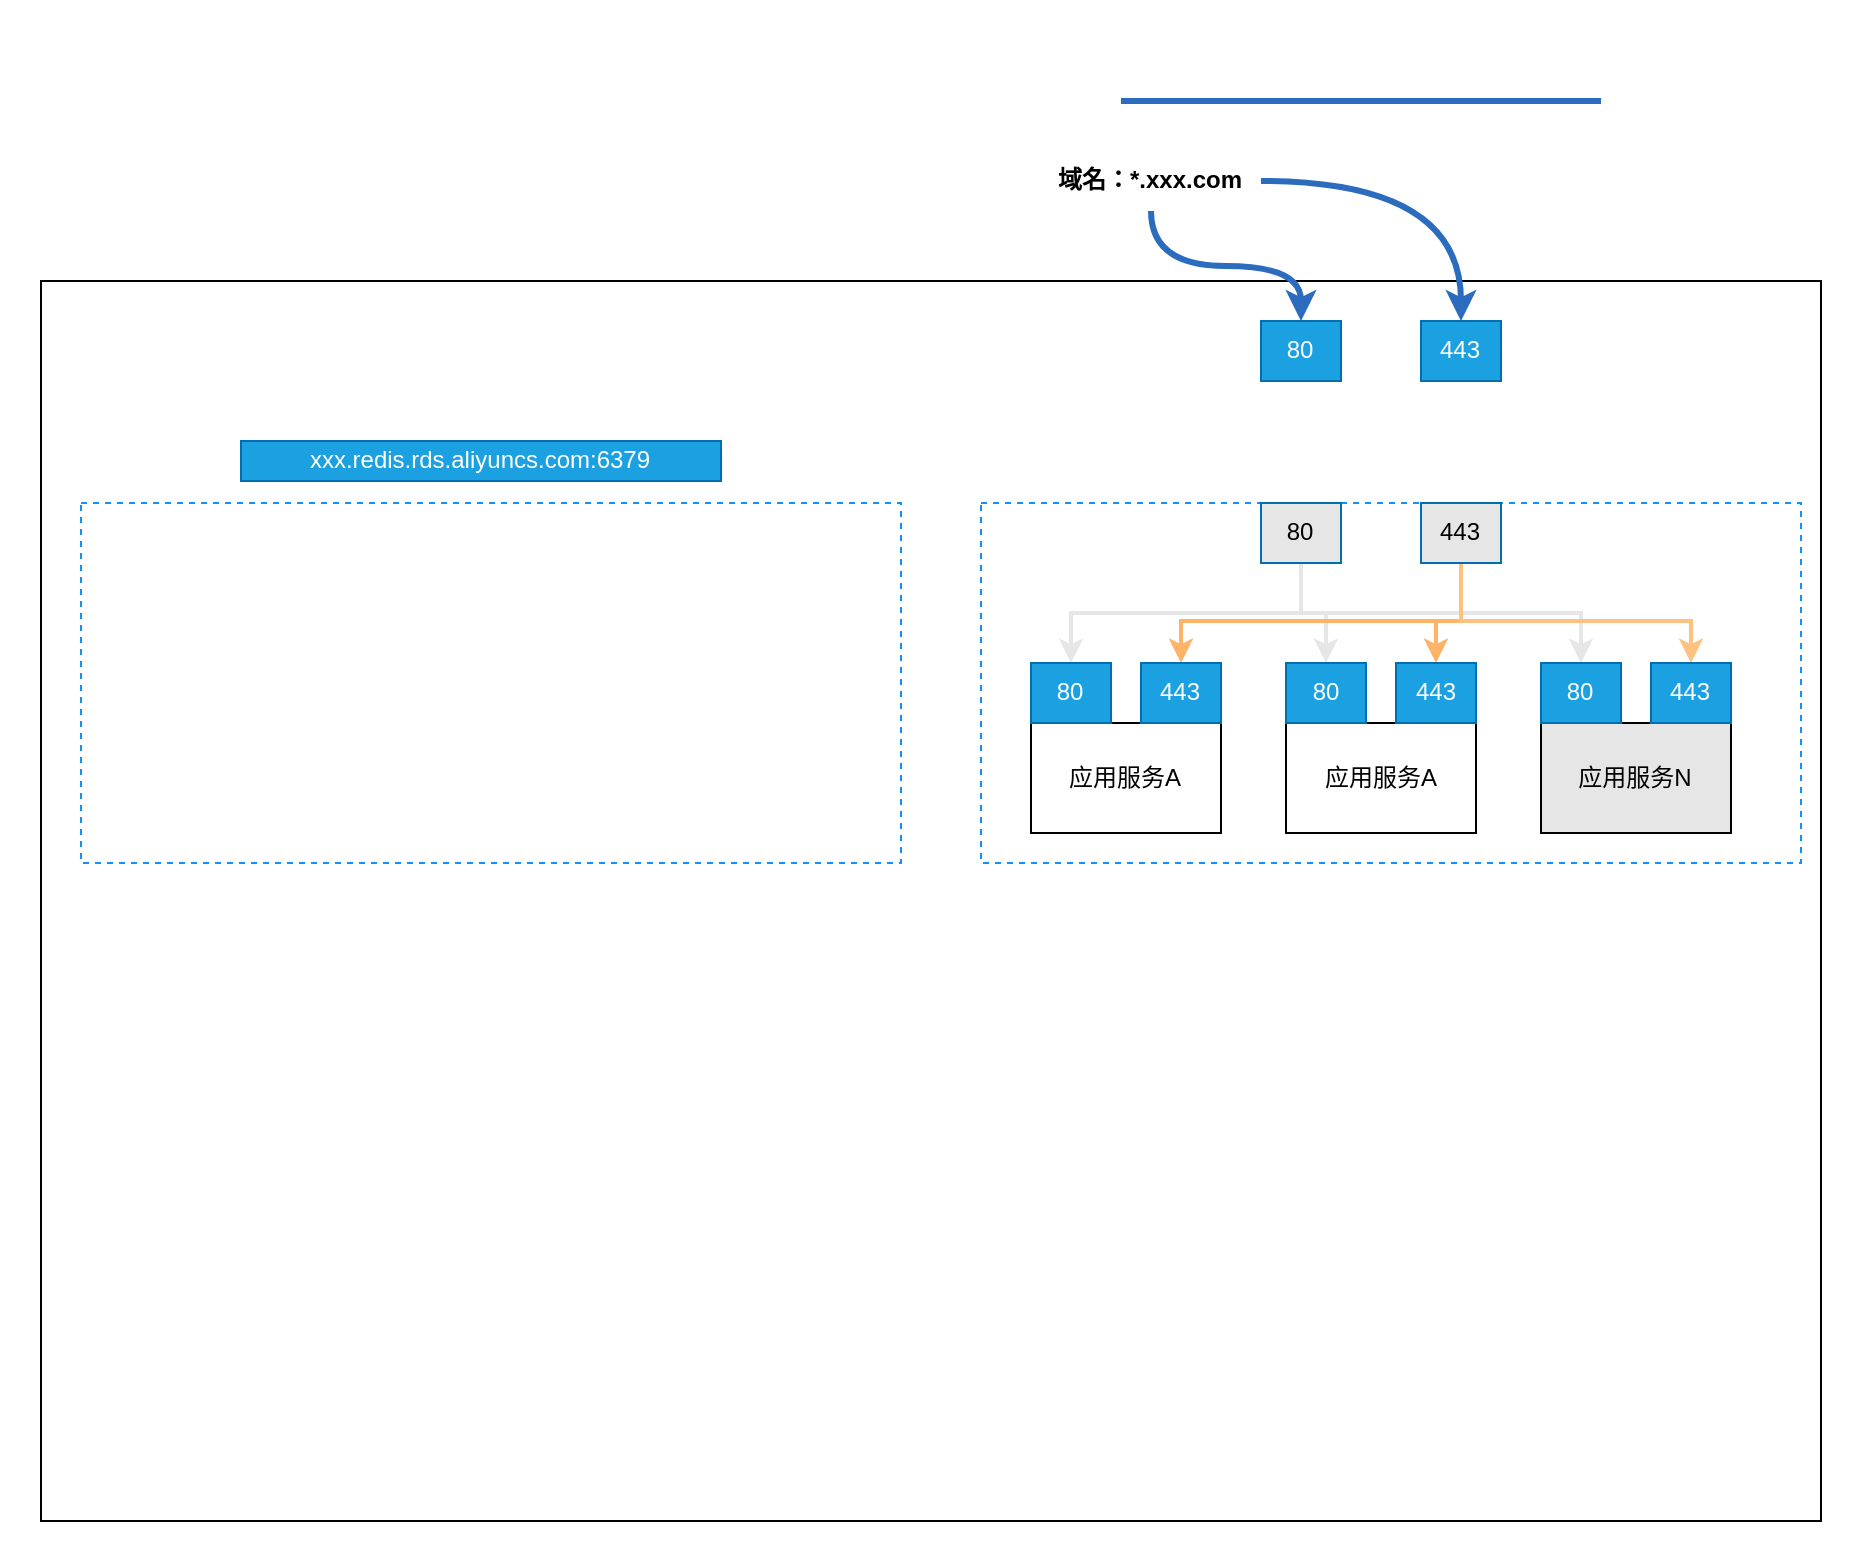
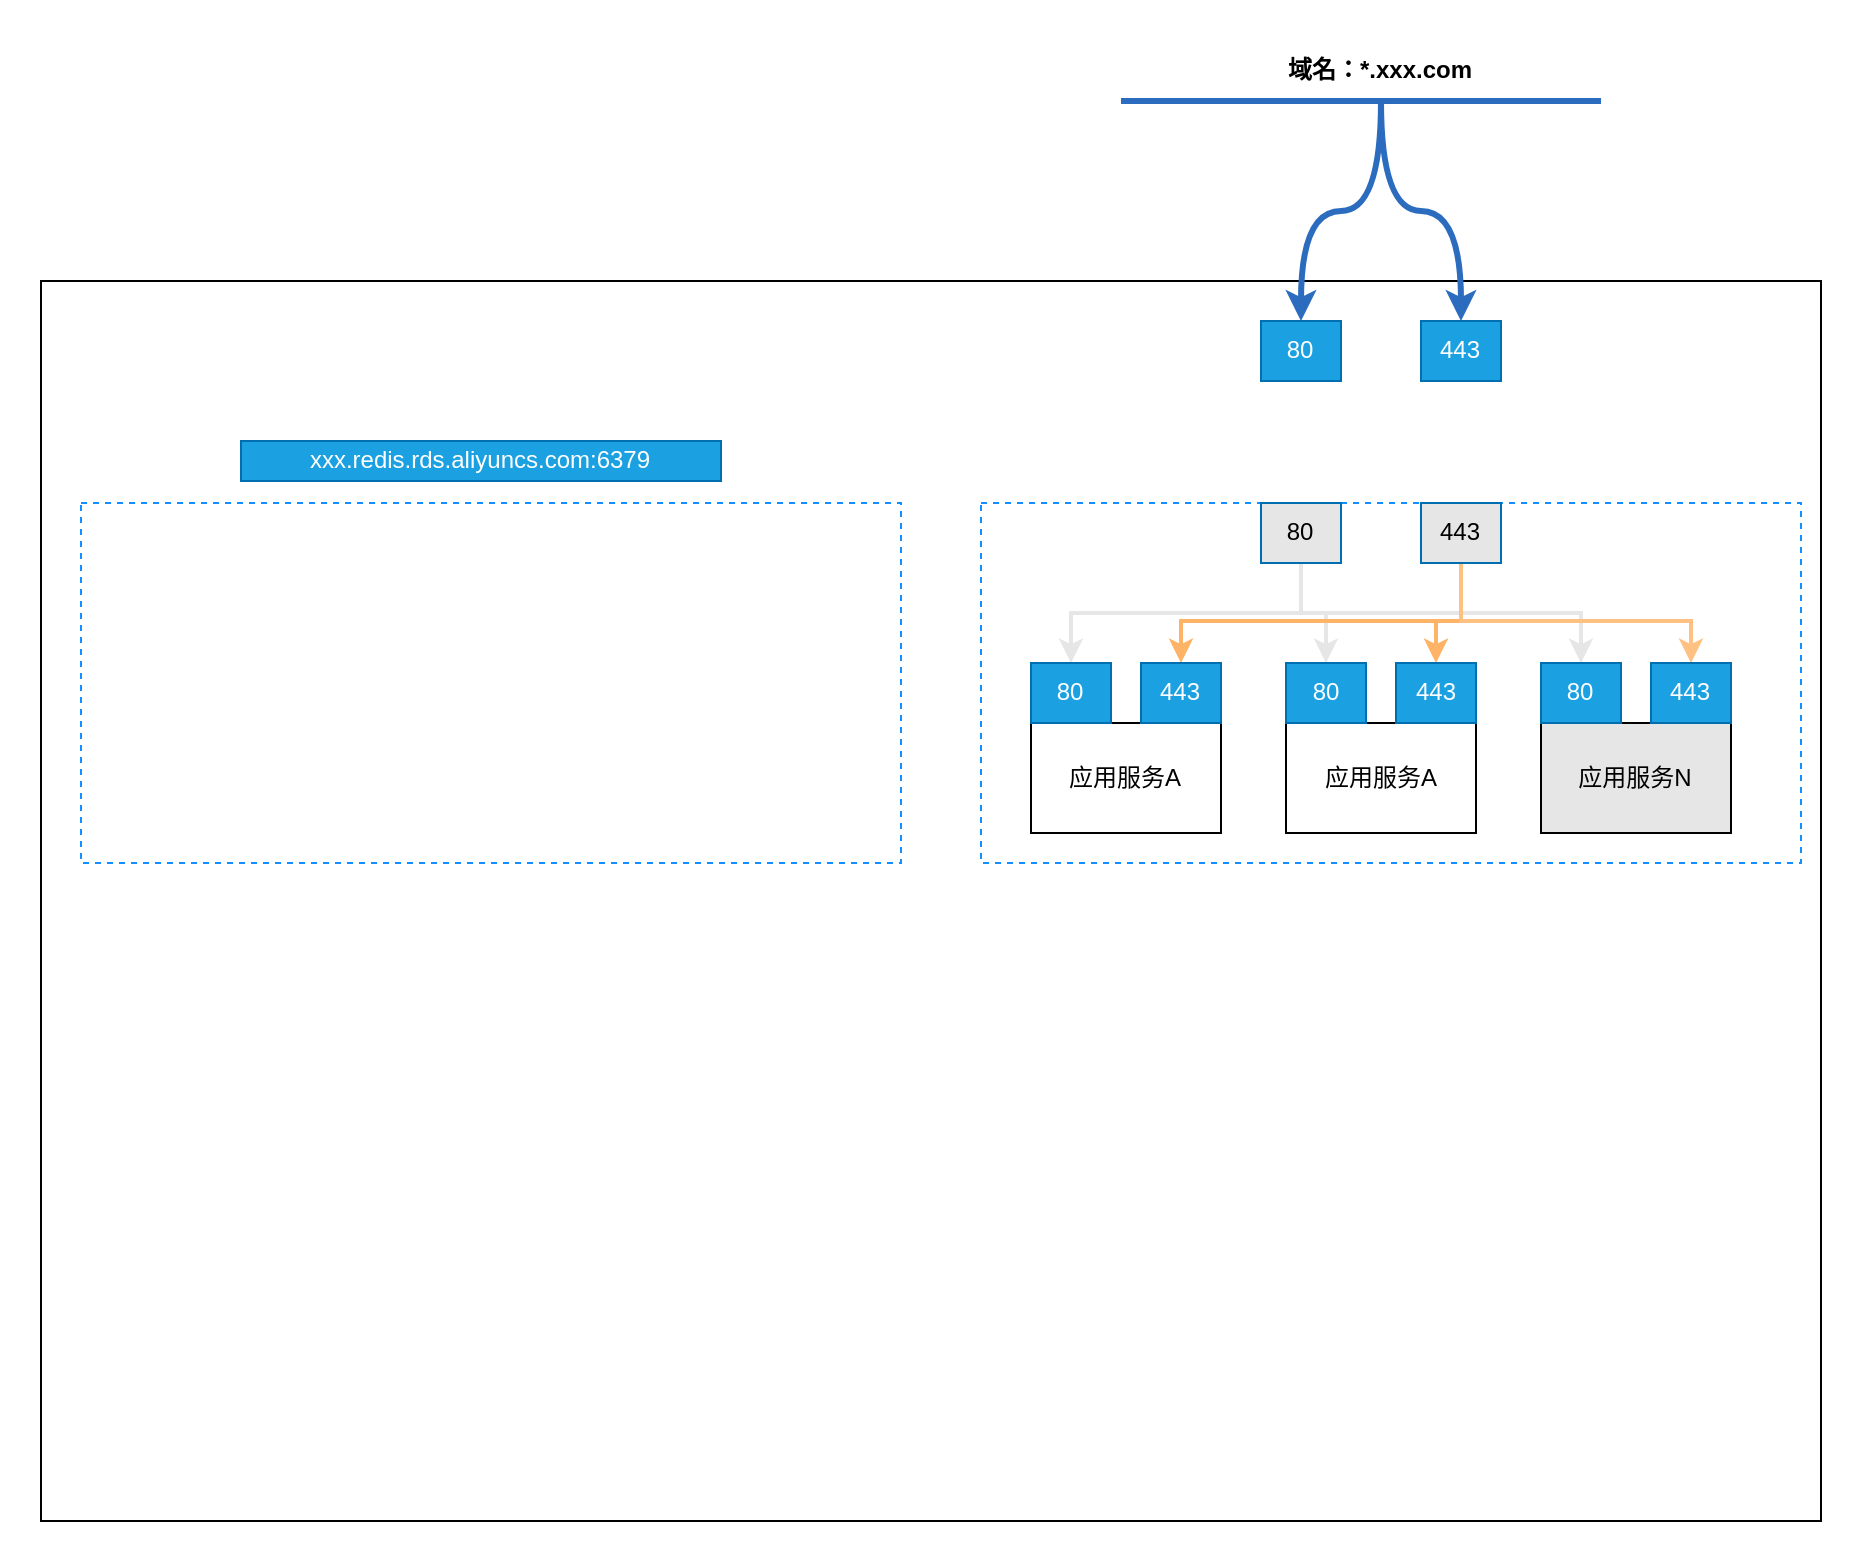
(1151, 181) -> (1381, 71)
